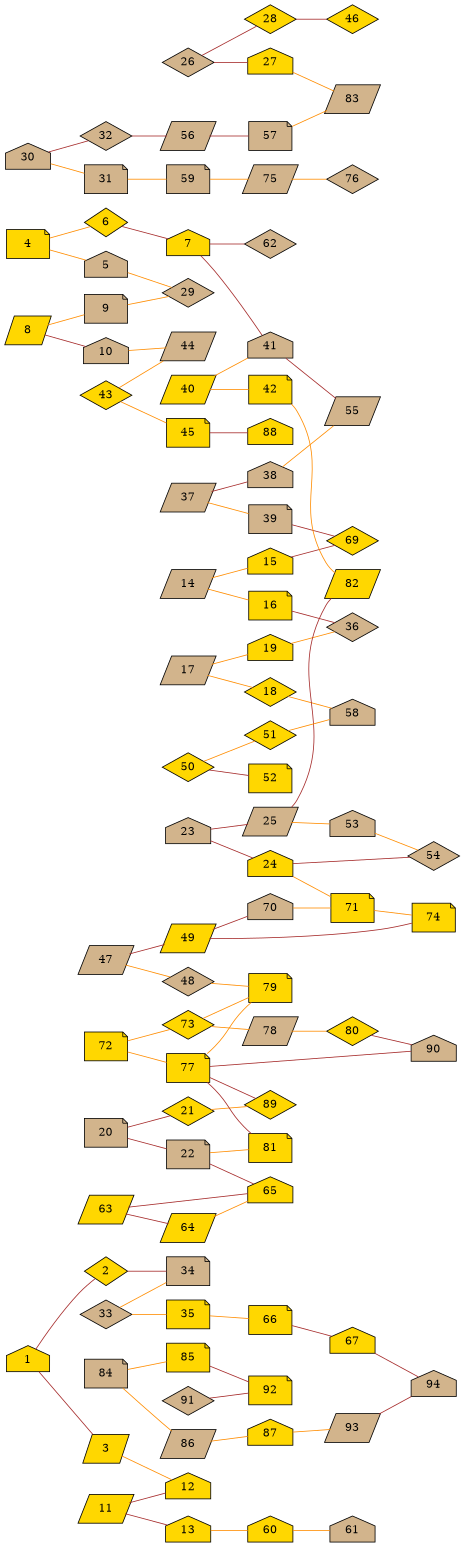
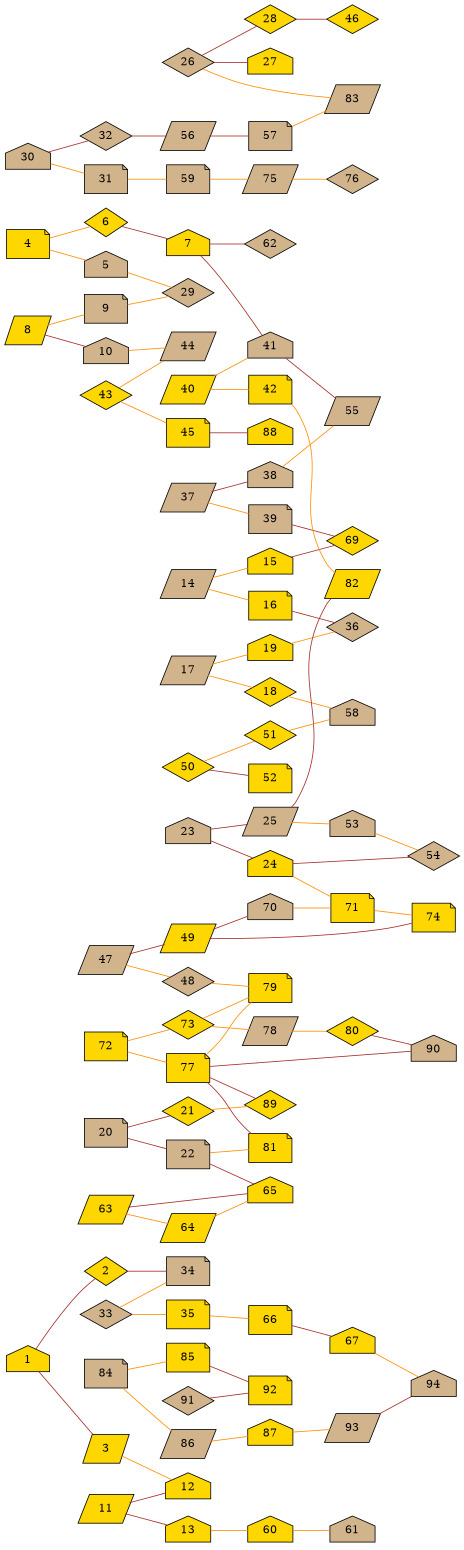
(314, 82) -> (266, 89)
(147, 1219) -> (147, 1219)
(397, 1365) -> (397, 1365)
